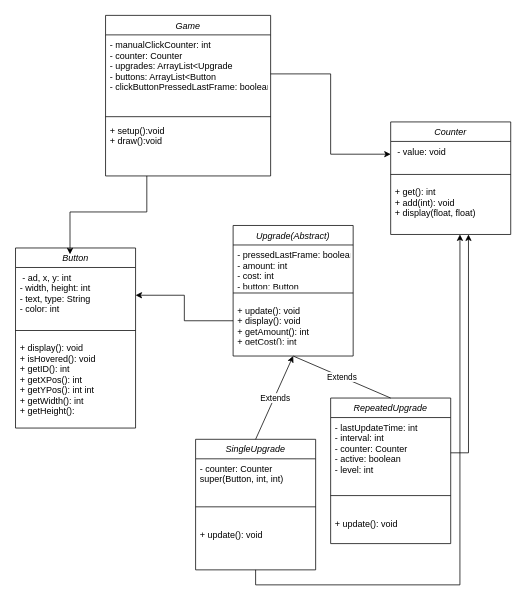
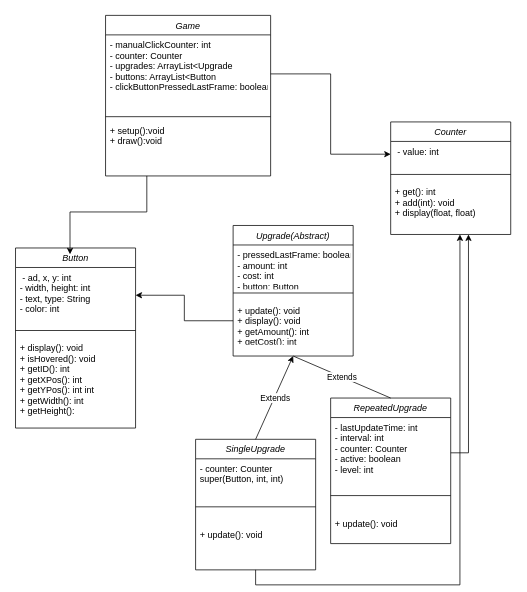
(421, 152) -> (419, 152)
